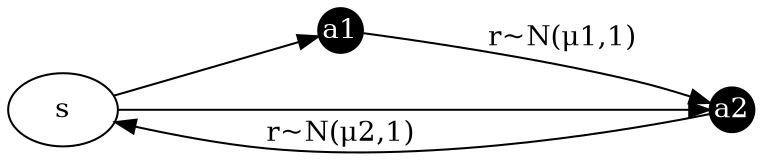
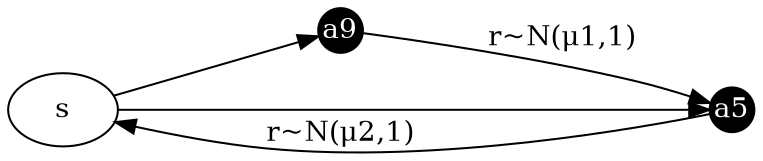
(341, 31) -> (341, 31)
(732, 110) -> (732, 110)
